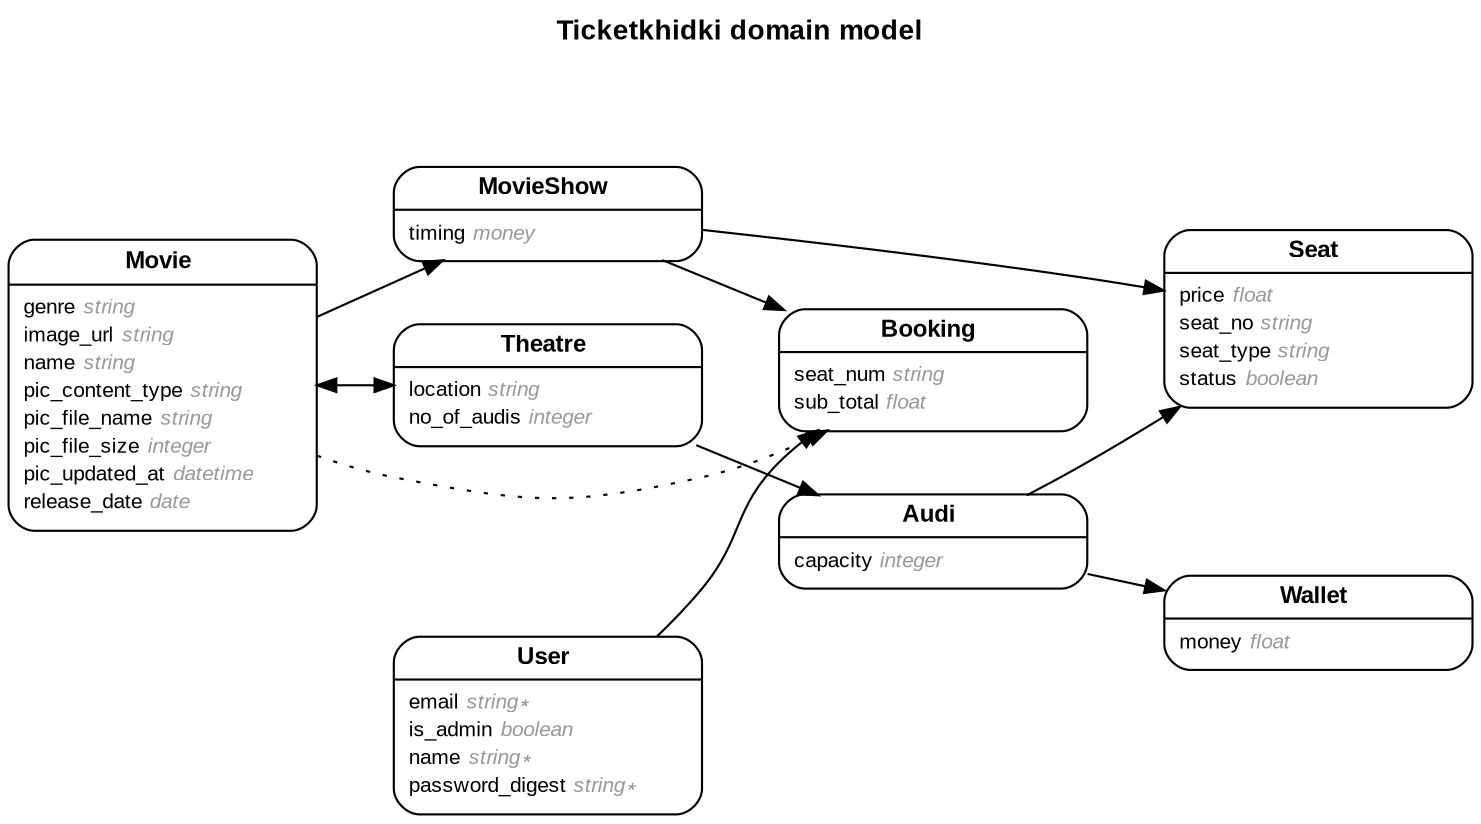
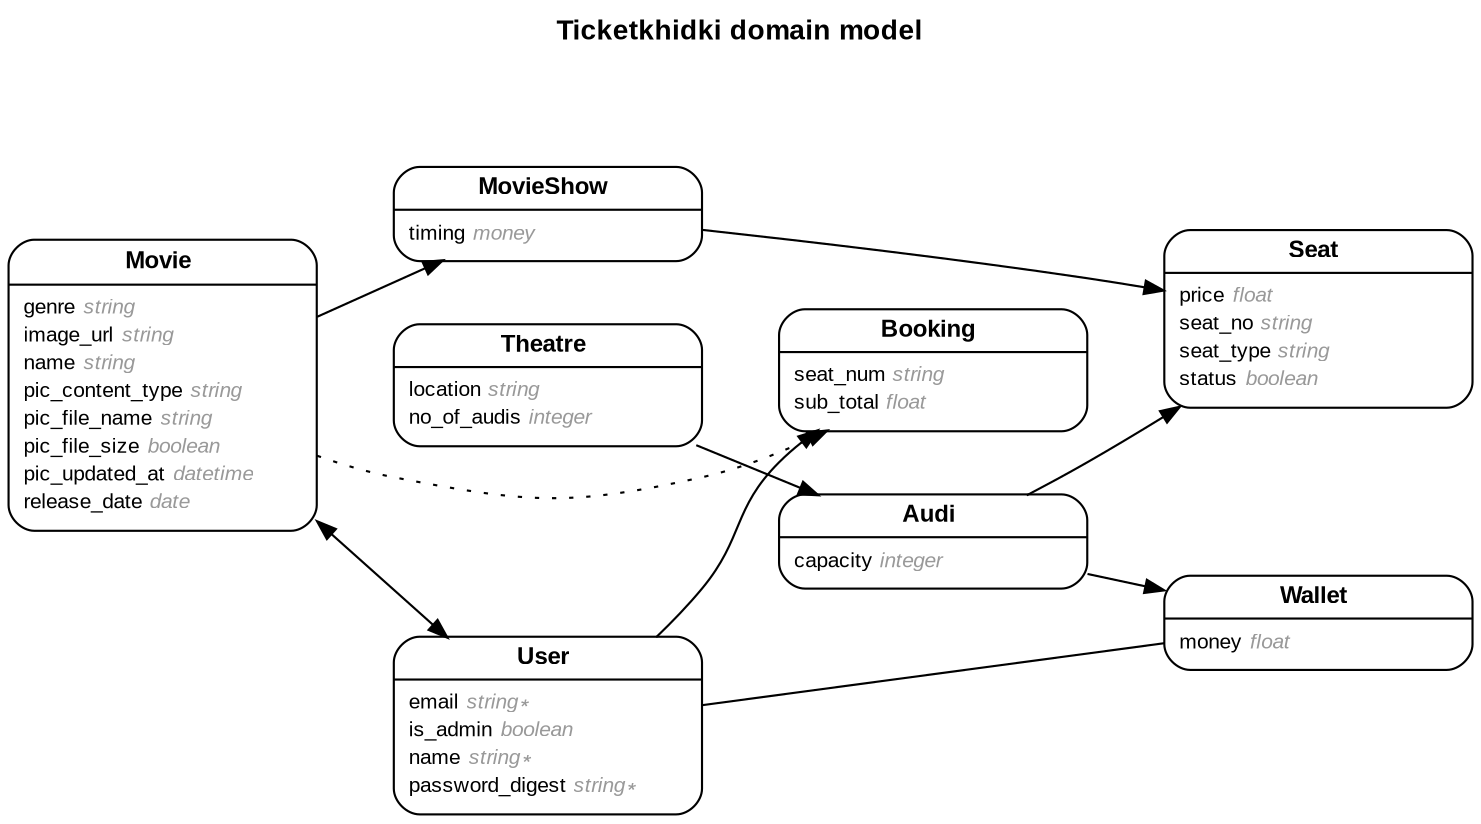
(714, 281) -> none
(356, 385) -> (382, 580)
(180, 446) -> (184, 446)
none -> (933, 674)
